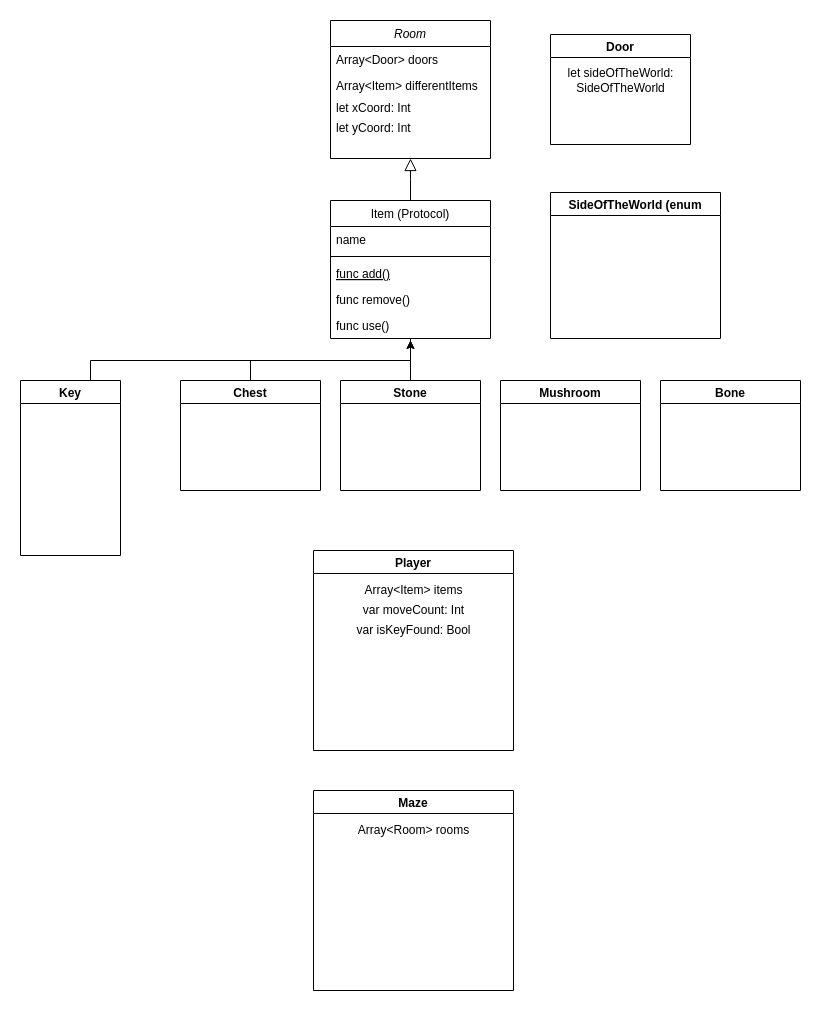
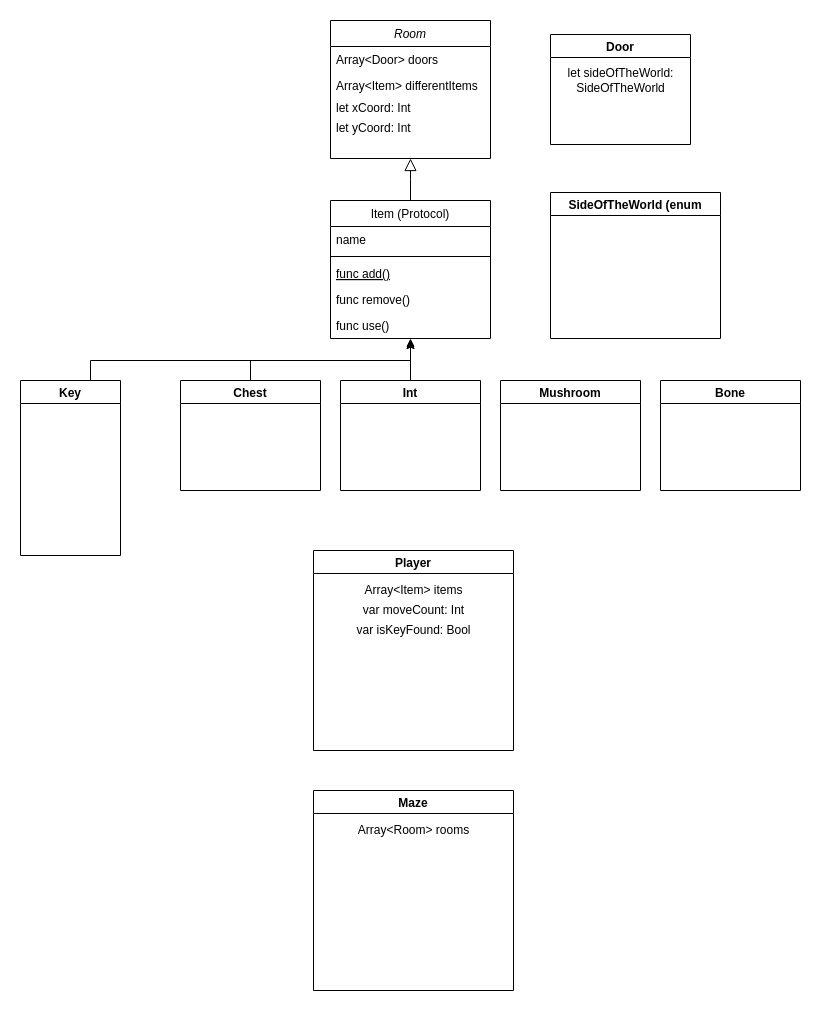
(411, 343) -> (411, 345)
(410, 393) -> (410, 393)
